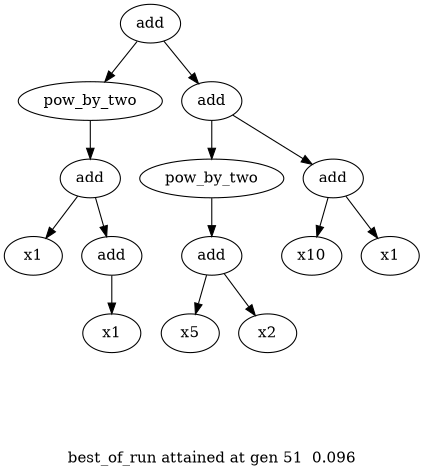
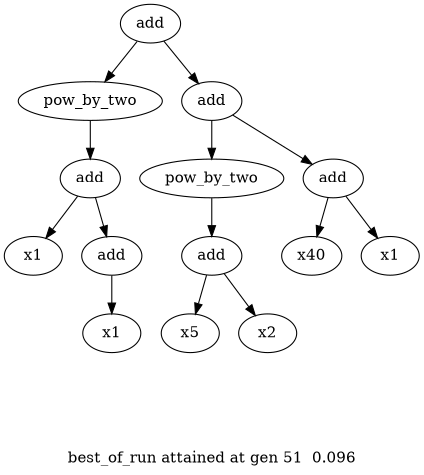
(312, 256) -> (312, 256)
